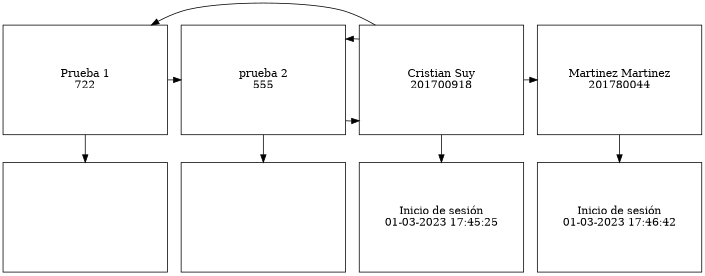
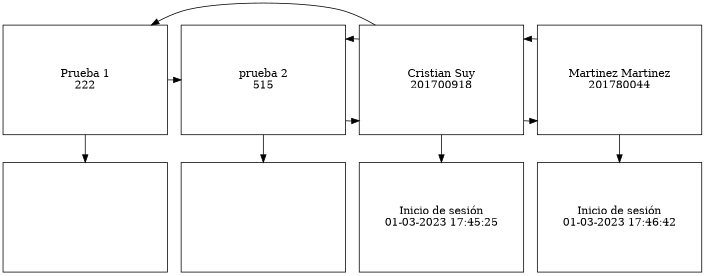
none -> (534, 39)
(85, 80) -> (85, 80)
(263, 80) -> (263, 80)
